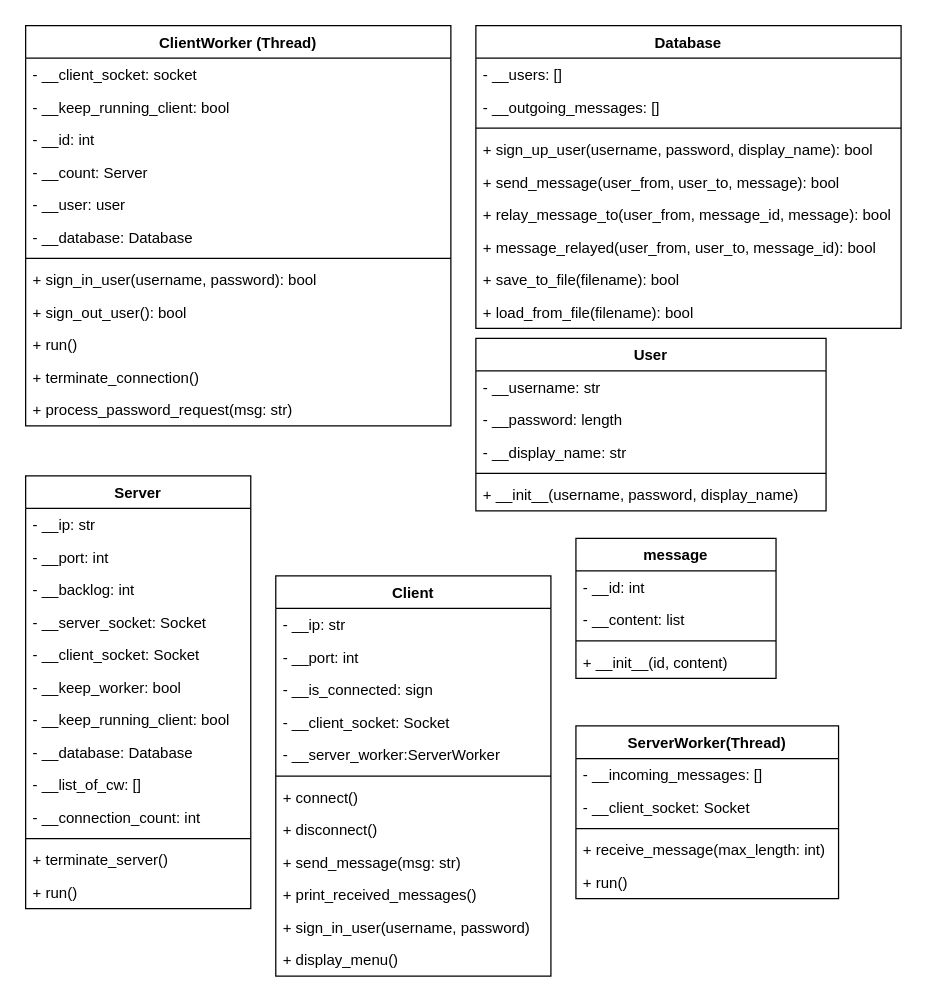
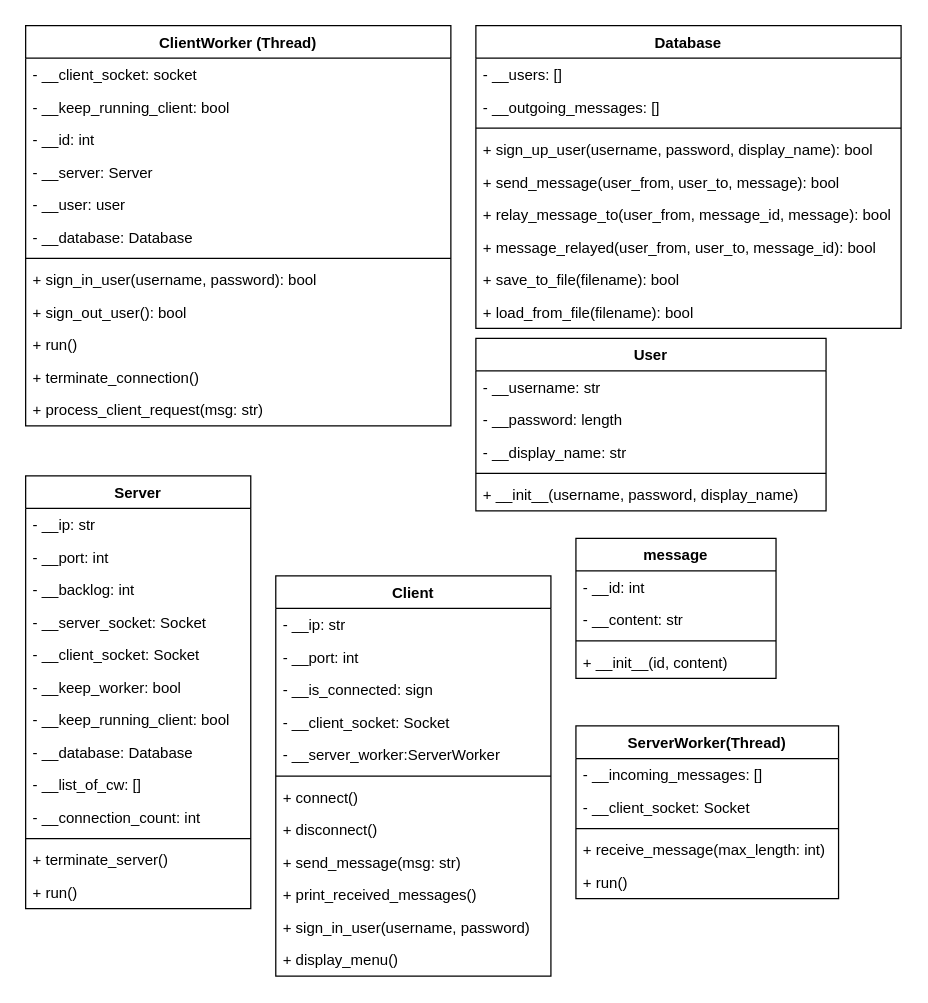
(98, 173) -> (102, 173)
(178, 410) -> (166, 410)
(644, 620) -> (644, 620)
